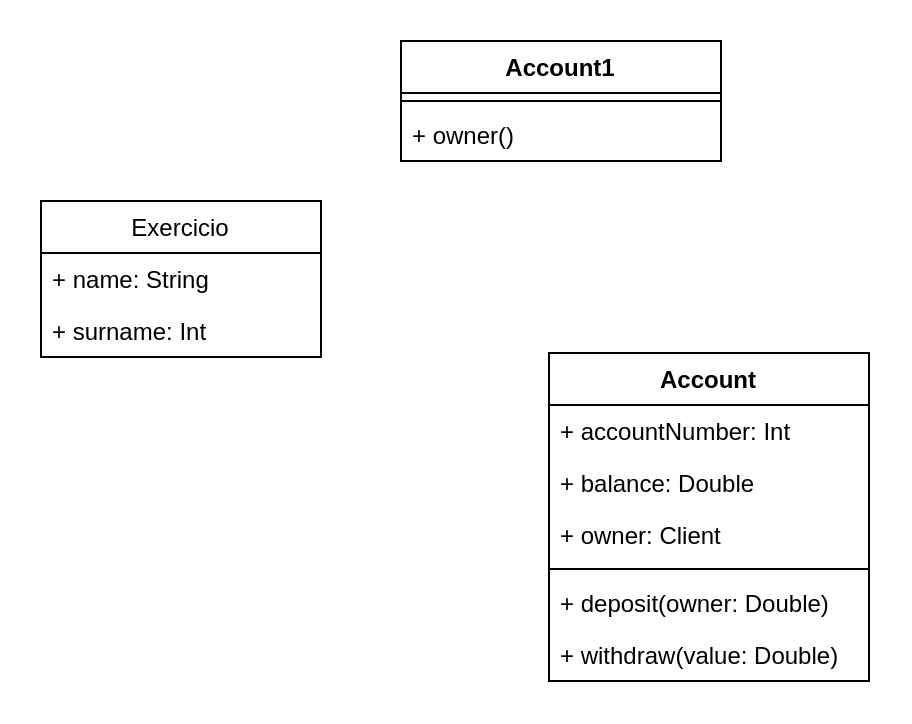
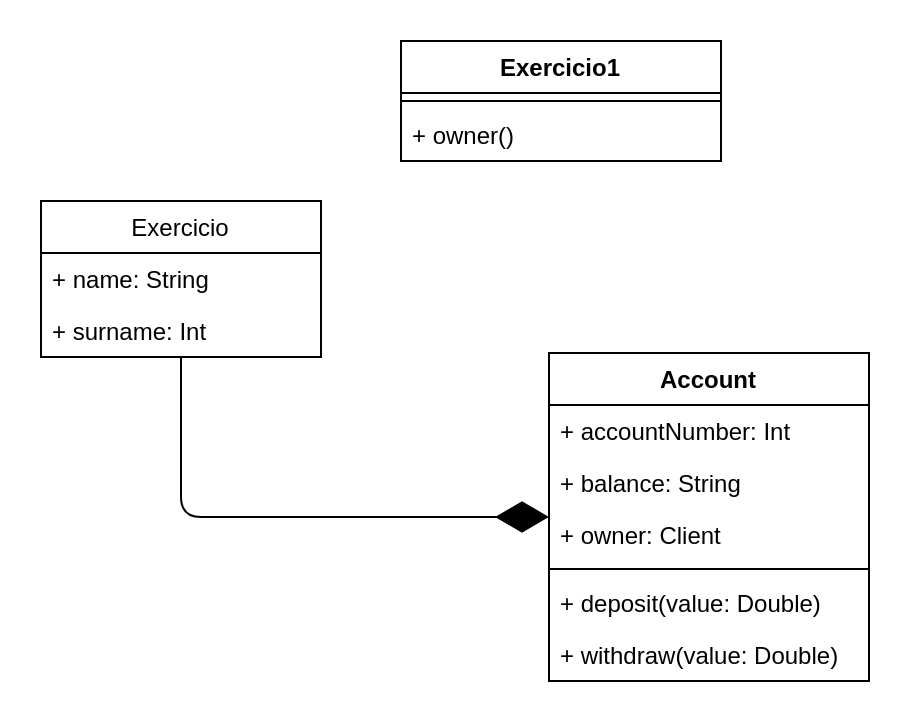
(560, 68) -> (560, 68)
(659, 484) -> (659, 484)
none -> (266, 517)
(706, 604) -> (703, 604)
